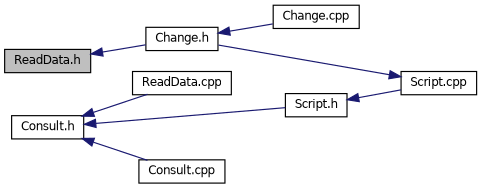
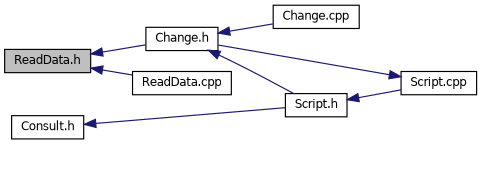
none -> (257, 74)
(120, 103) -> (117, 73)
(182, 171) -> none
